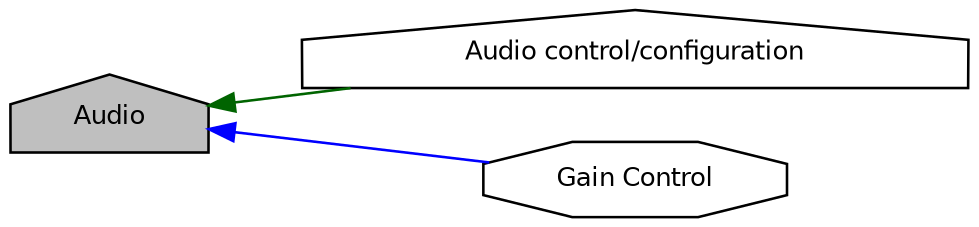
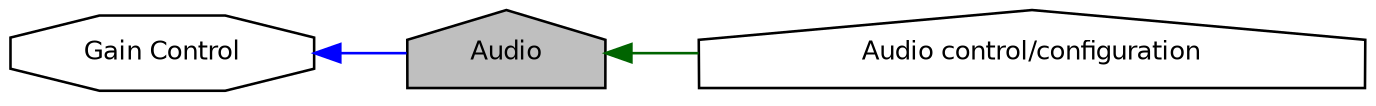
(362, 147) -> (374, 53)
